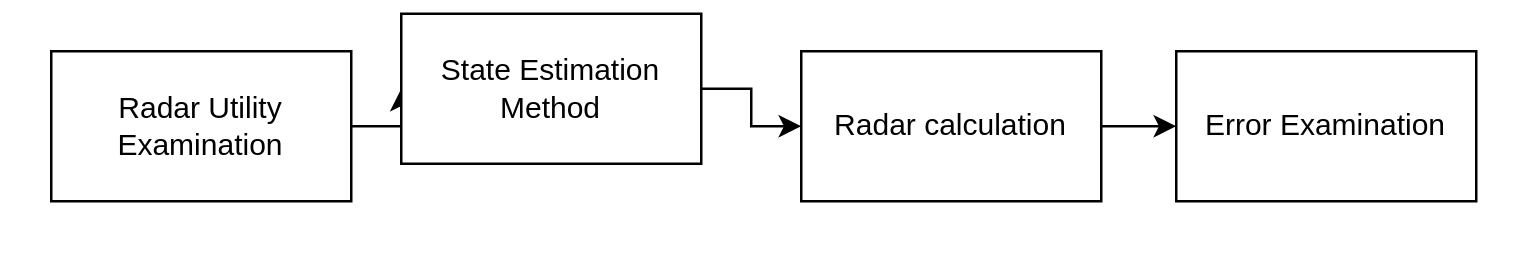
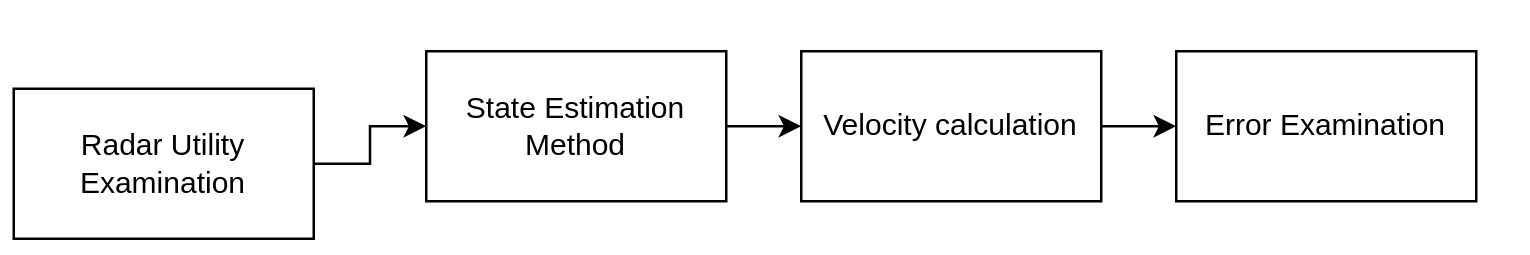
(551, 89) -> (576, 126)
(201, 126) -> (164, 164)
(951, 126) -> (951, 126)
